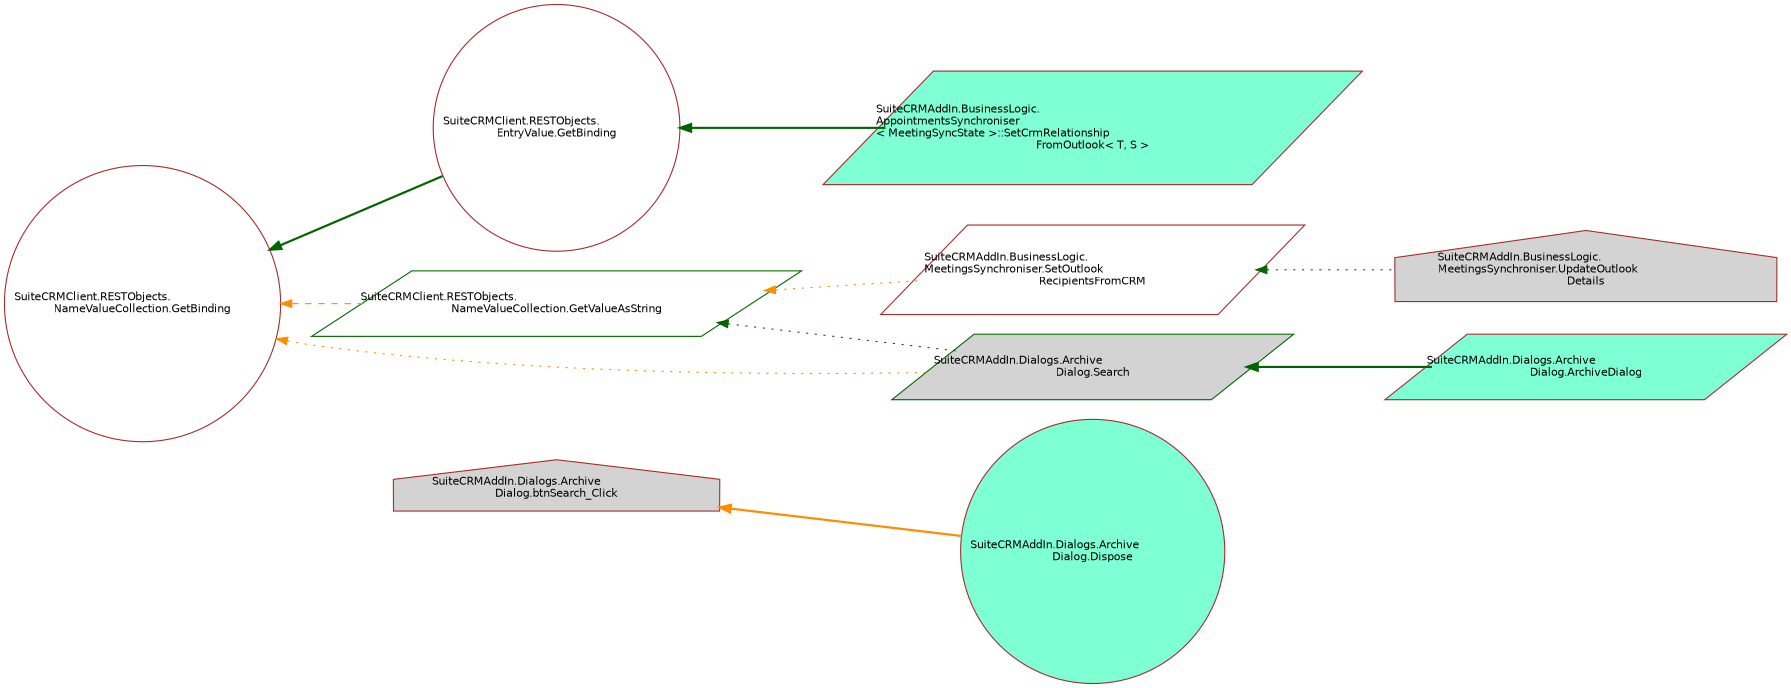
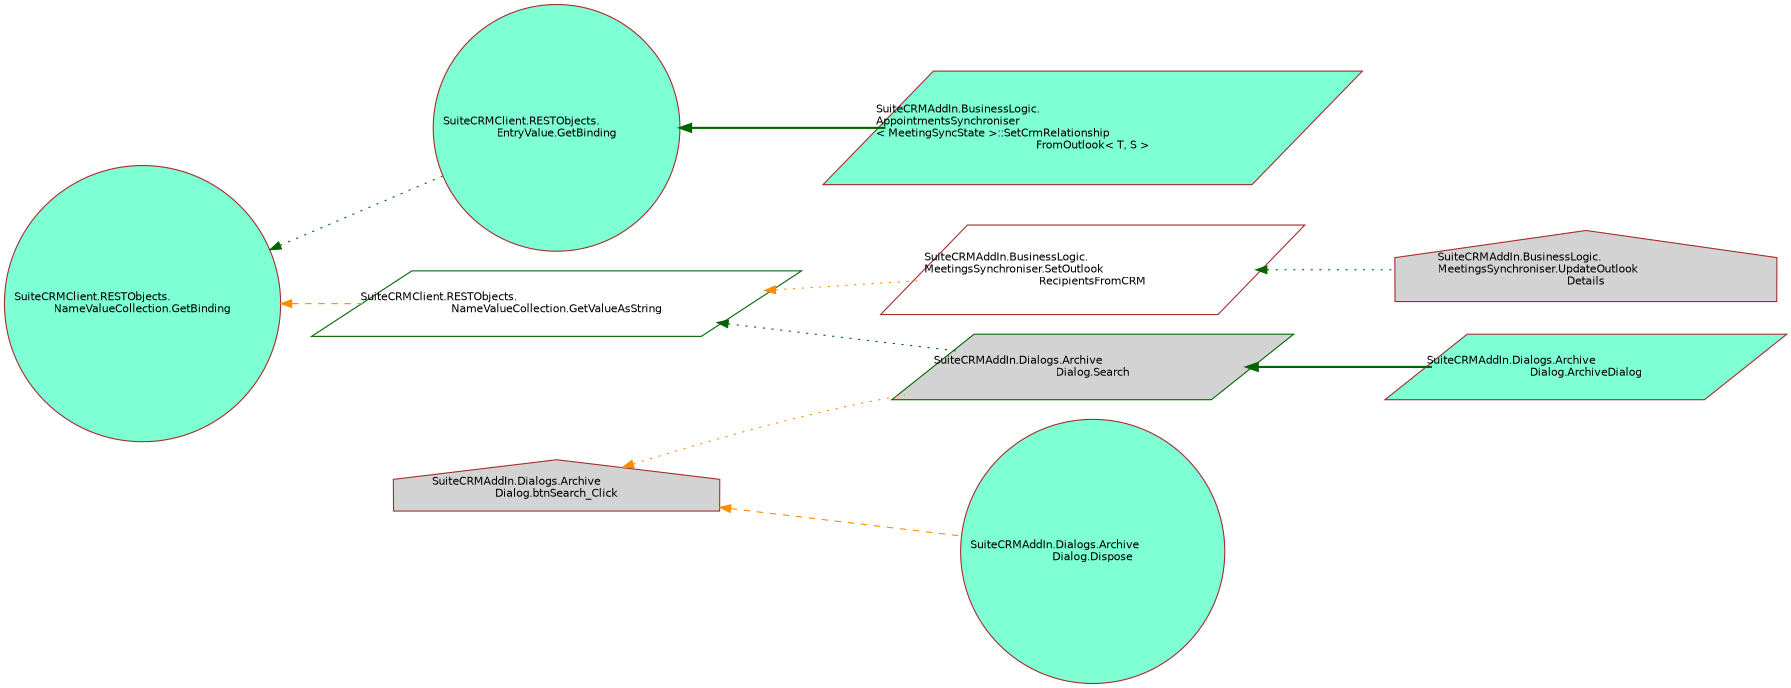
(557, 128) -> (557, 128)
(361, 211) -> (361, 211)
(143, 304) -> (143, 304)
(609, 369) -> (768, 425)
(846, 522) -> (846, 522)
